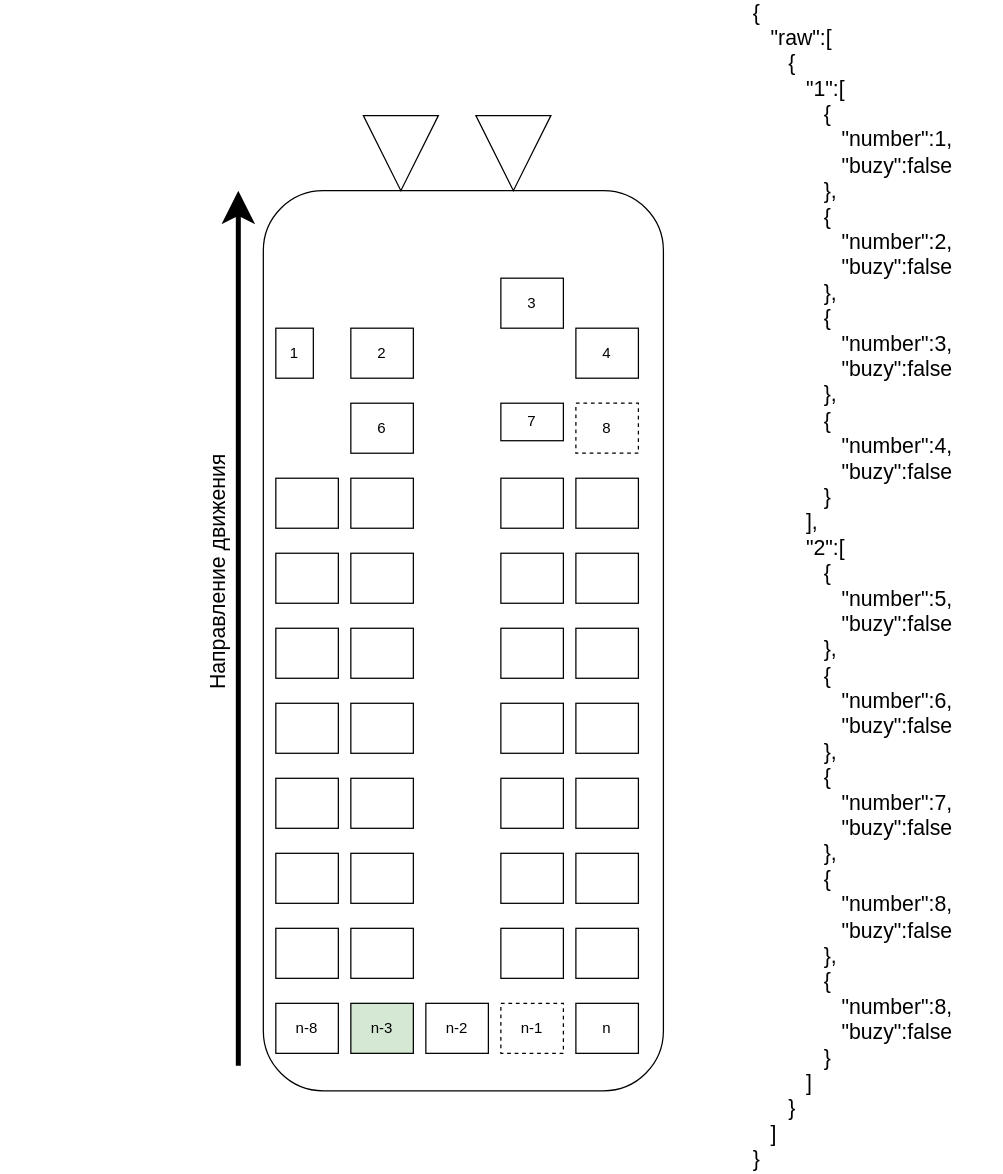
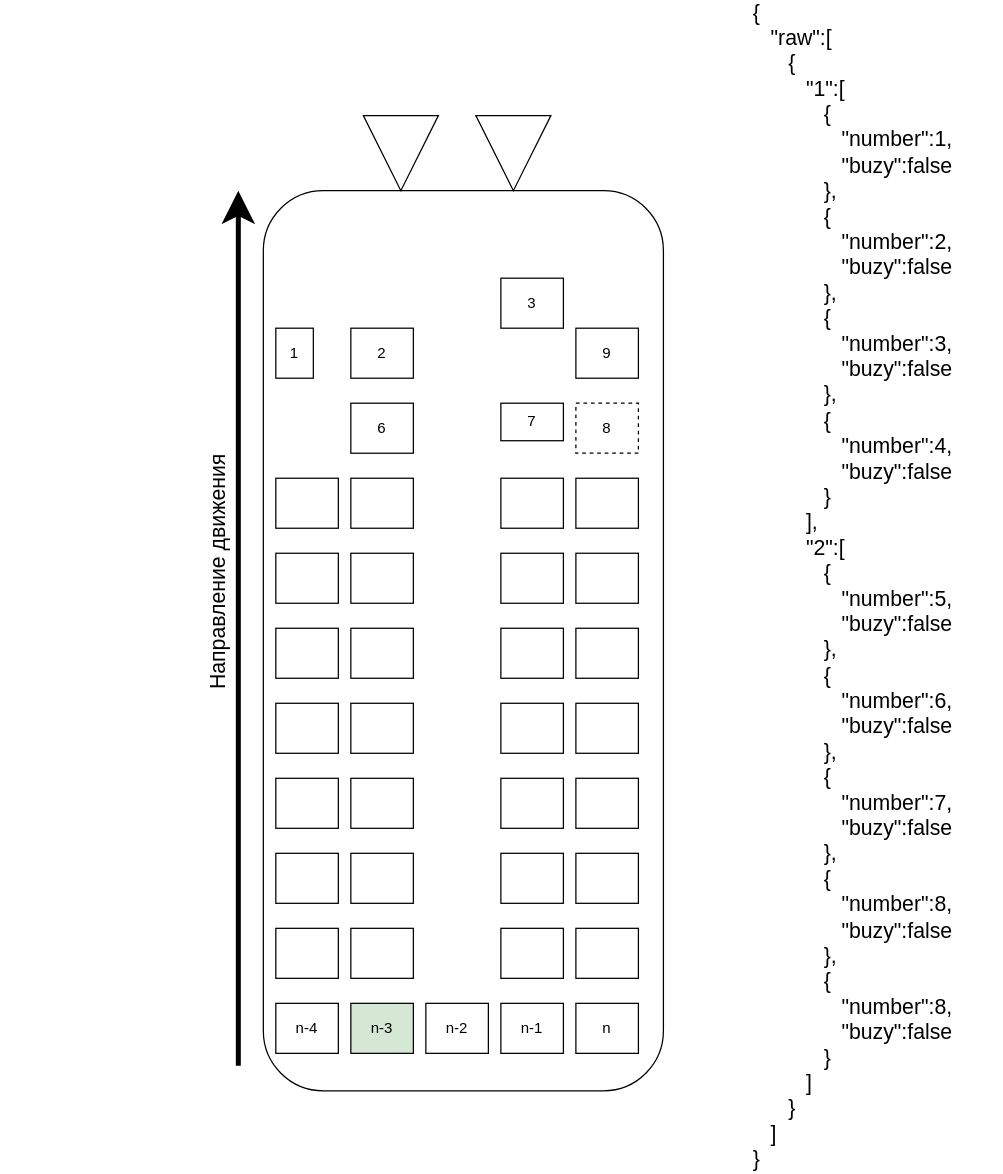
(607, 353) -> (607, 353)
(307, 1028) -> (307, 1028)
(532, 1028) -> (532, 1028)
